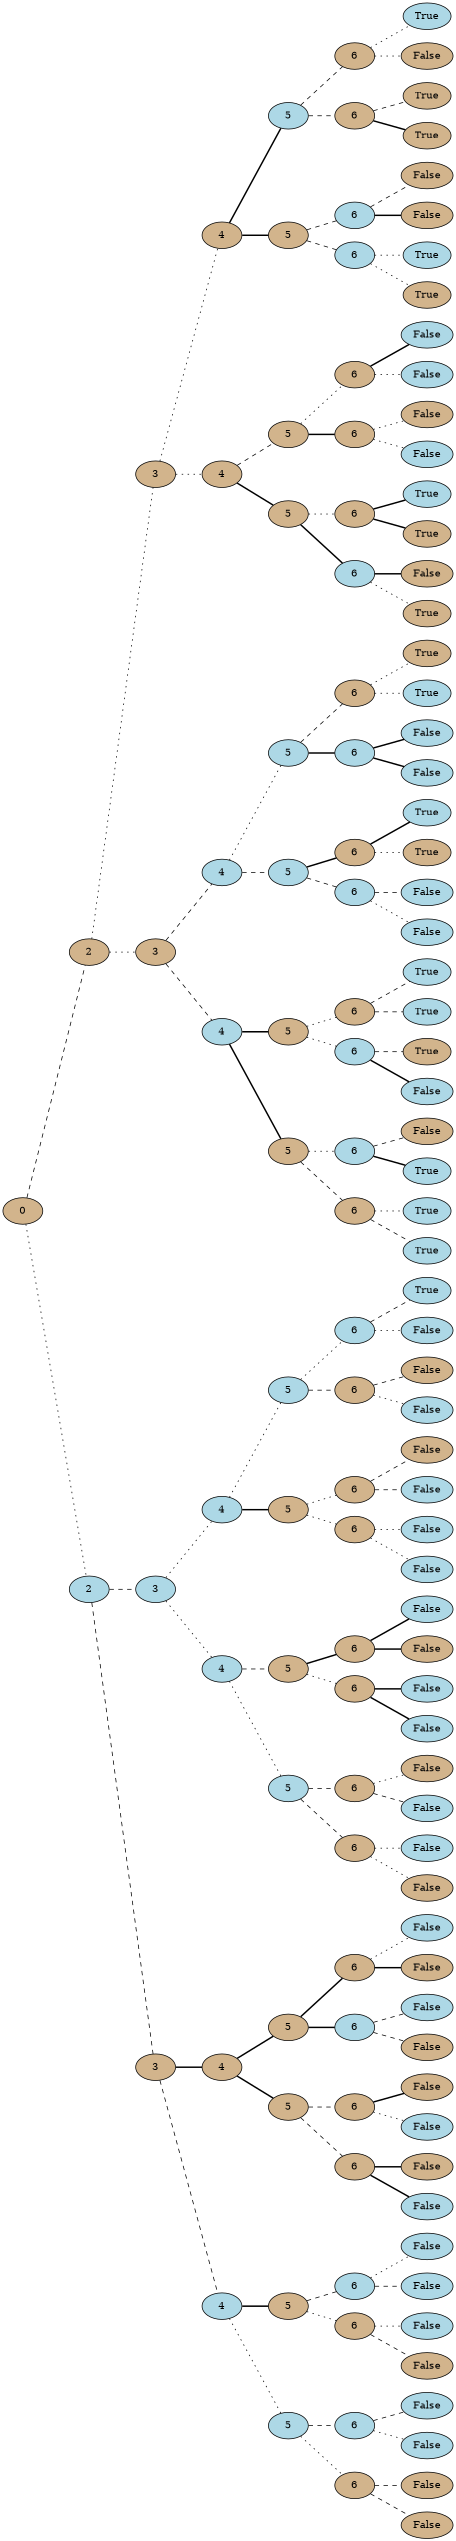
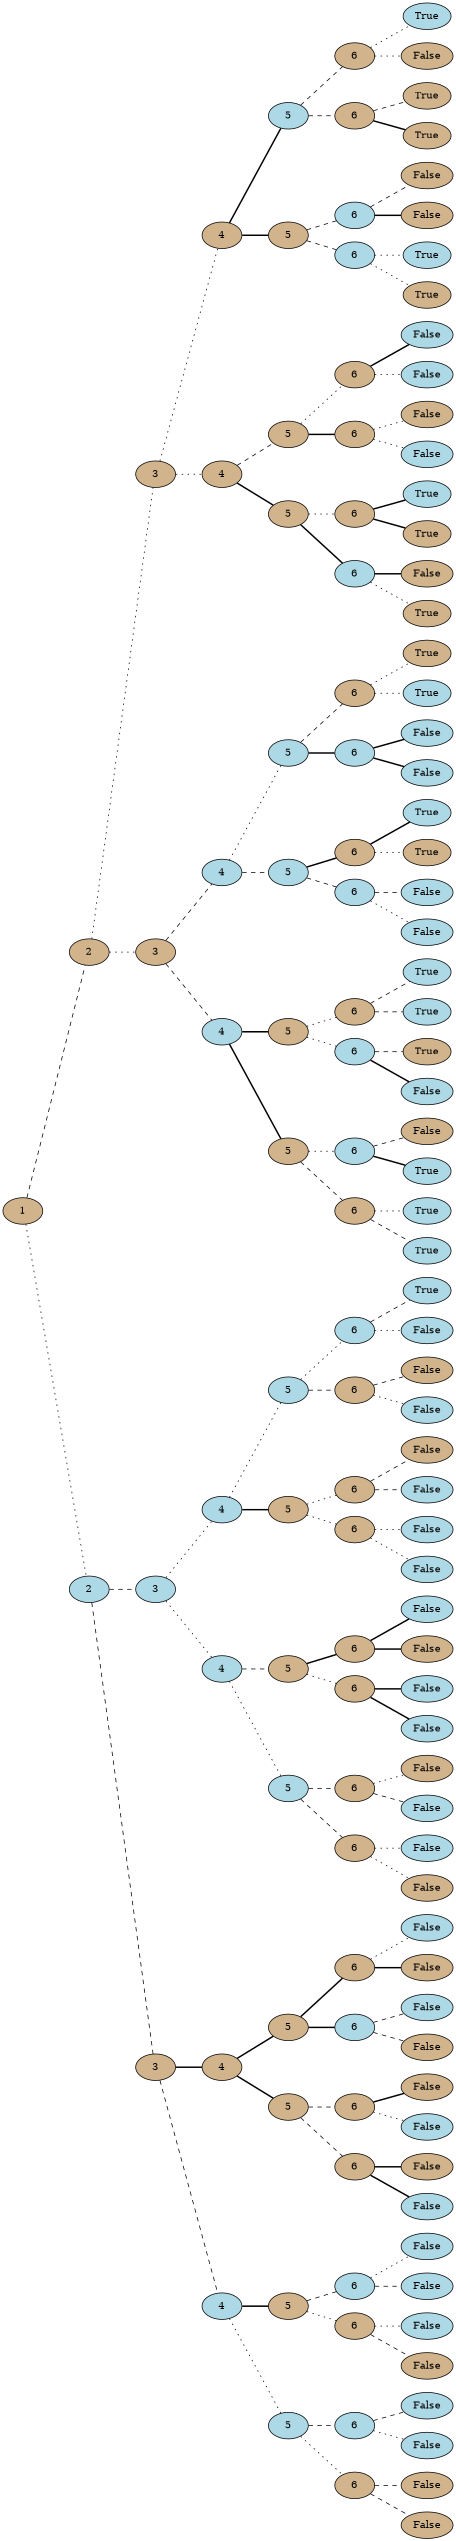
(23, 1211) -> (23, 1211)
